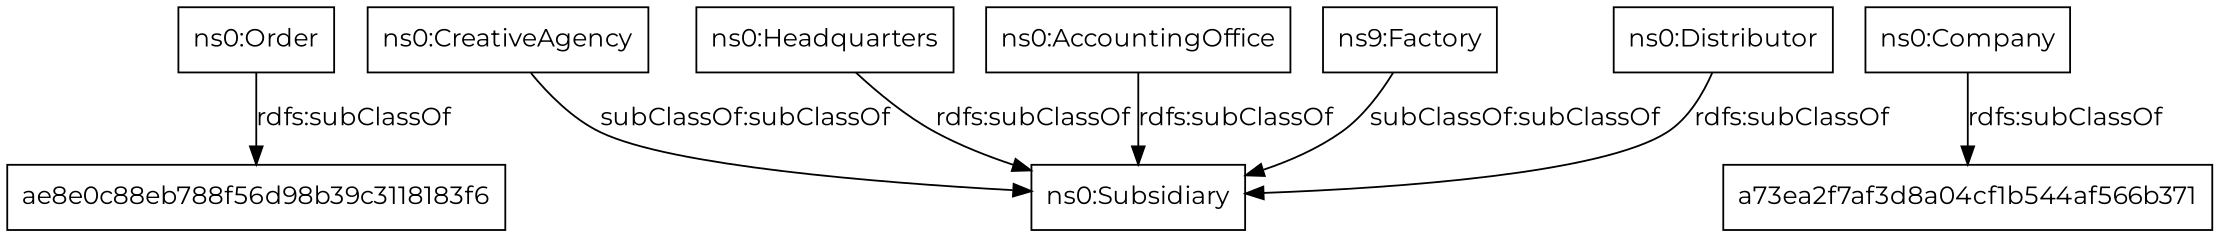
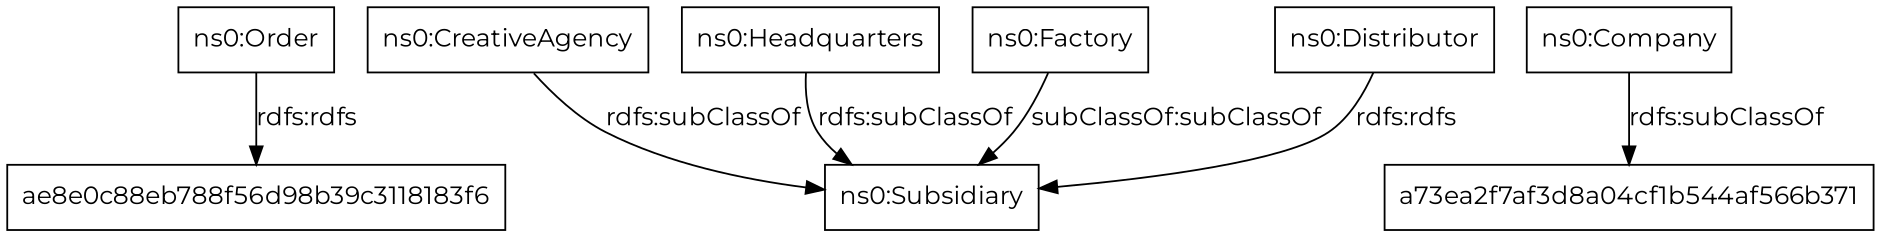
(1138, 40) -> none
(1410, 40) -> (1060, 40)
(354, 119) -> (307, 119)
(745, 119) -> (704, 119)
(1792, 119) -> (1406, 119)
